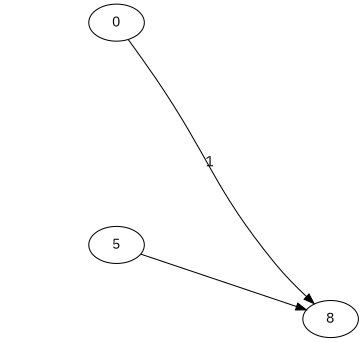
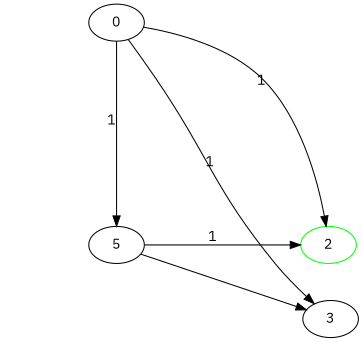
none -> (117, 129)
none -> (329, 245)
(331, 319) -> (331, 319)
